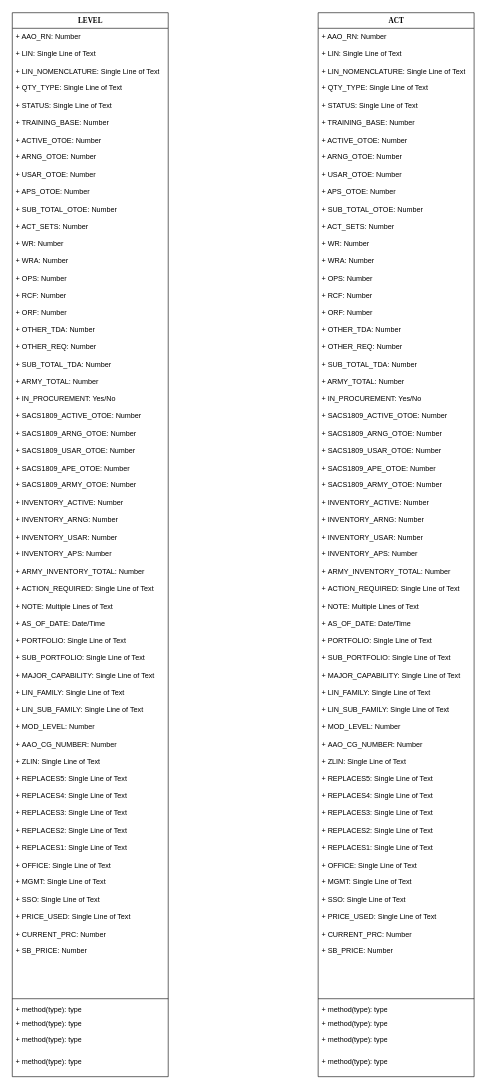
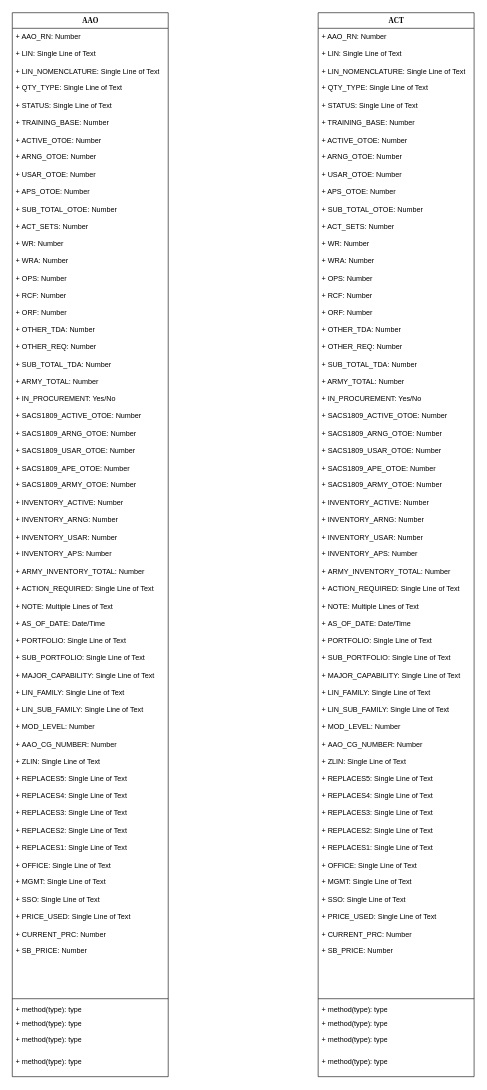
(91, 21) -> (91, 21)
